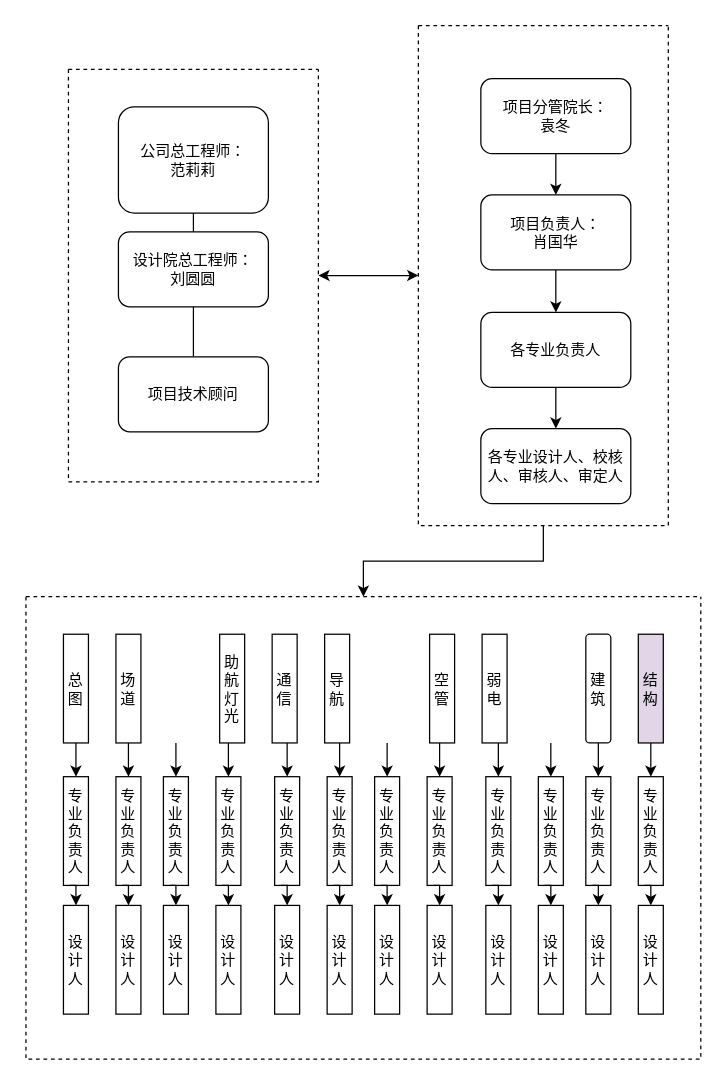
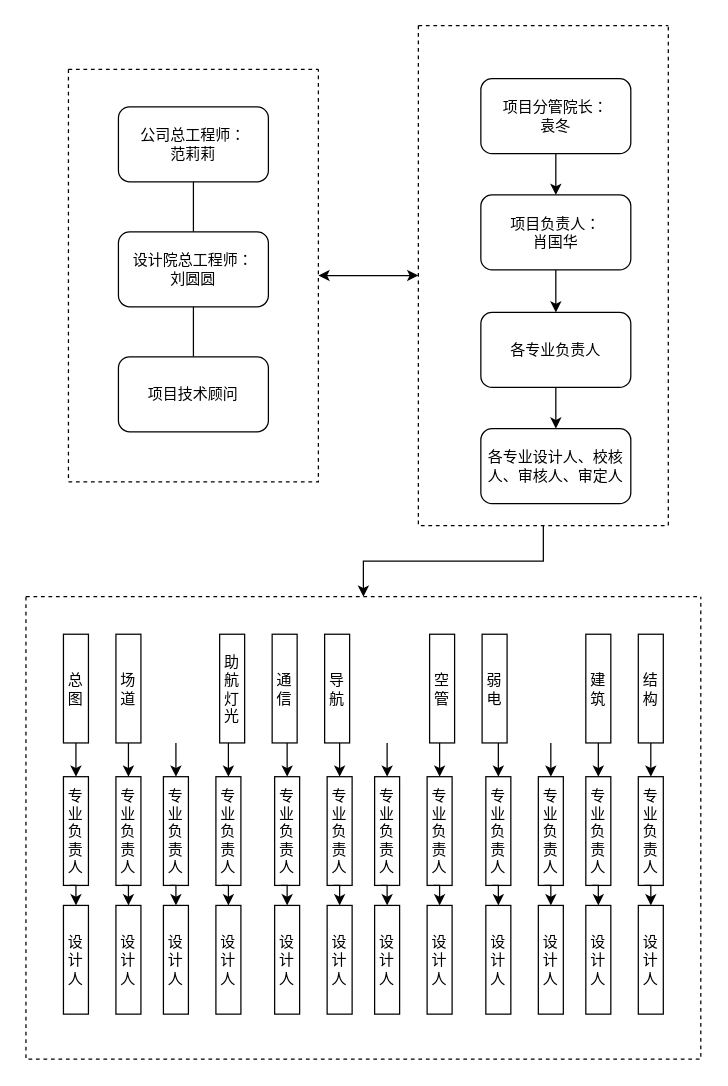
(193, 160) -> (193, 144)
(598, 689) -> (598, 689)
(651, 689) -> (651, 689)
